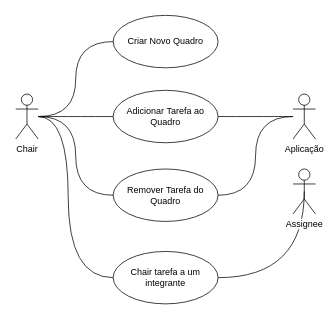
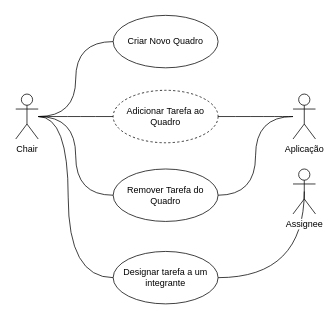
(165, 117) -> (165, 117)
(165, 278) -> (165, 278)
